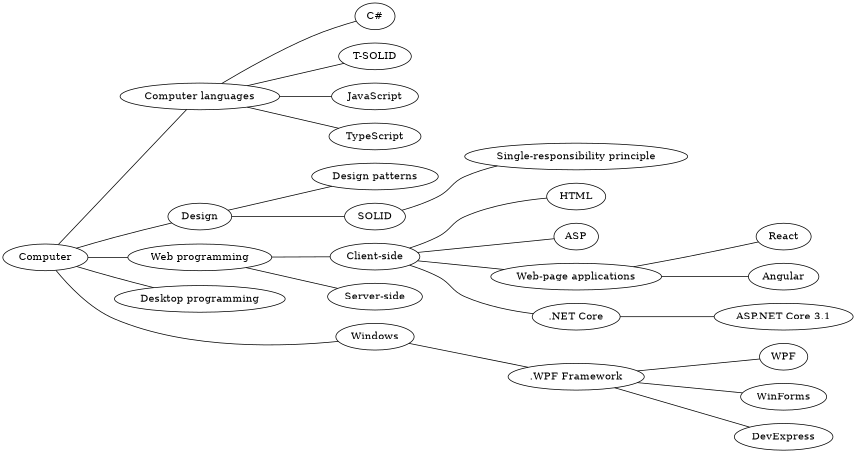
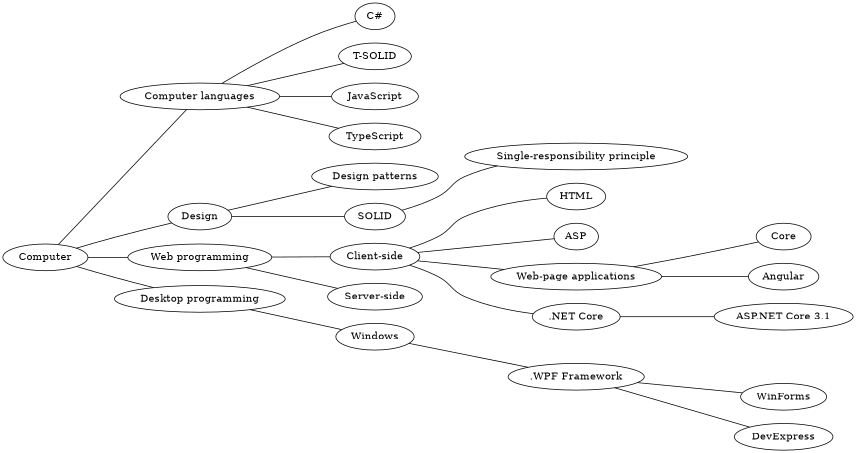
(784, 237) -> (784, 237)
(187, 339) -> (296, 320)
(784, 357) -> none
